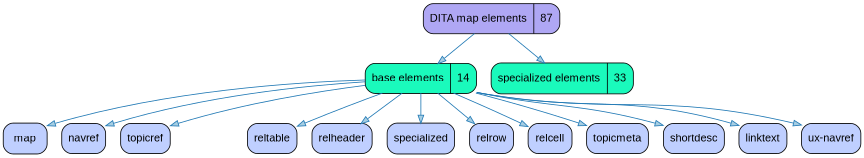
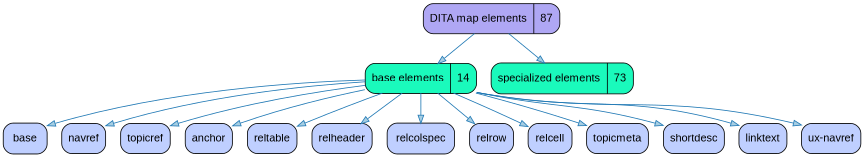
(620, 78) -> (620, 78)
(25, 139) -> (25, 139)
none -> (209, 139)
(421, 139) -> (421, 139)
